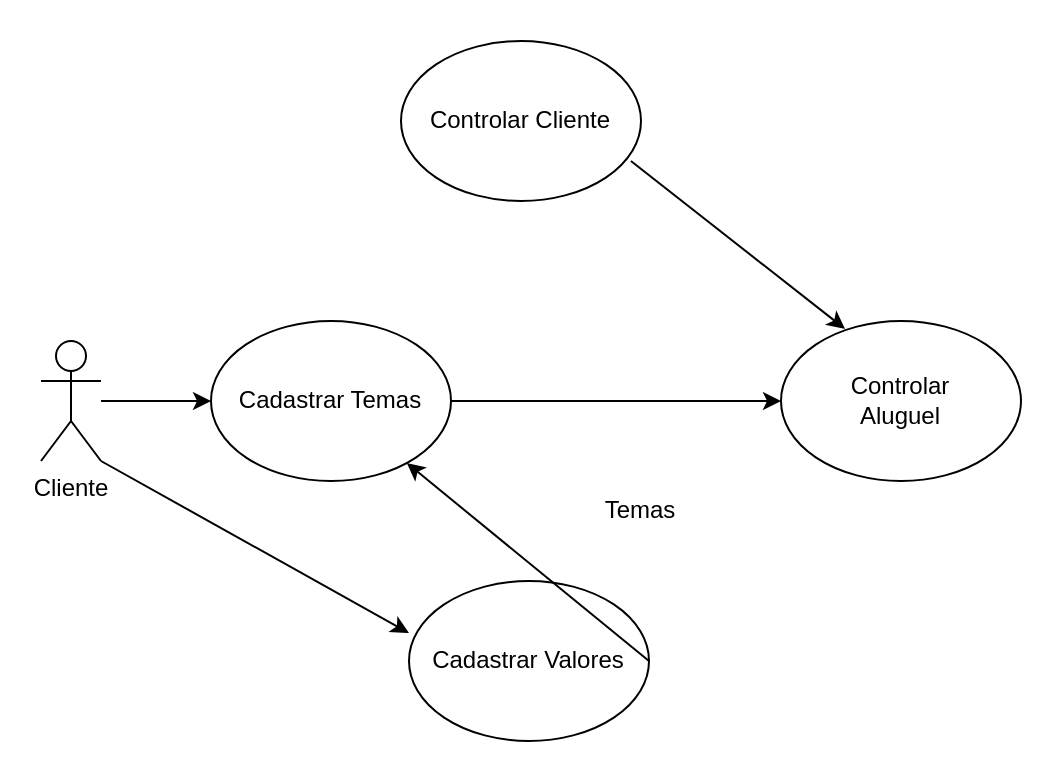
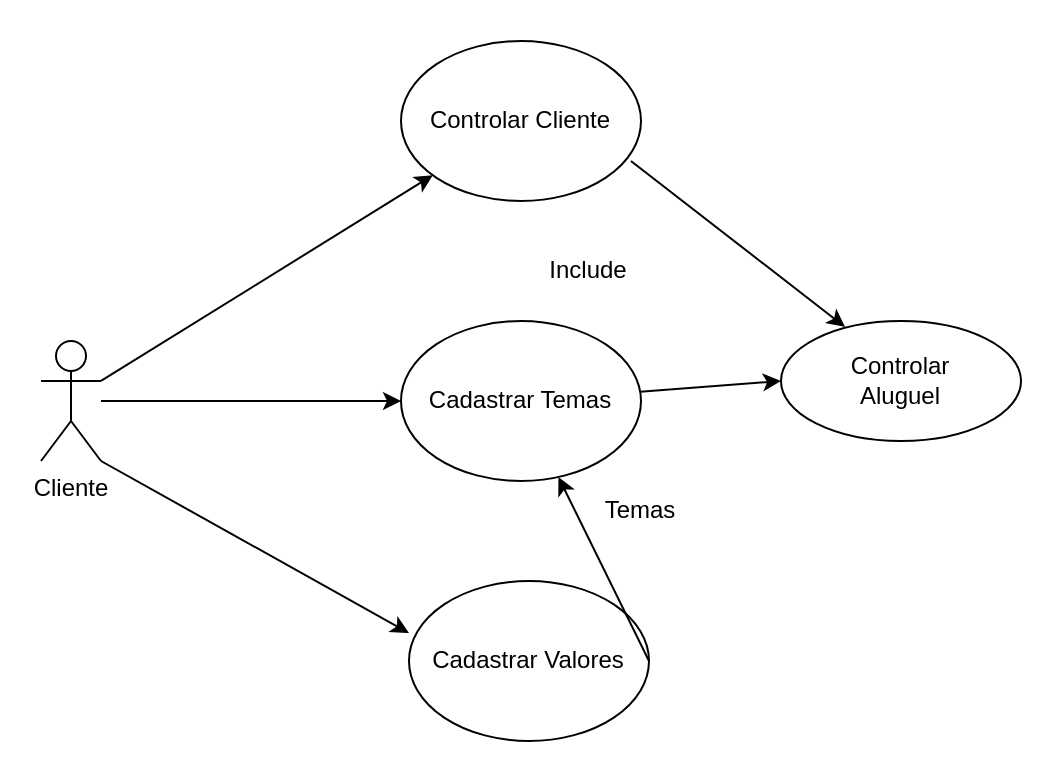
none -> (589, 271)
none -> (262, 281)
(331, 401) -> (521, 401)
(901, 401) -> (901, 381)
